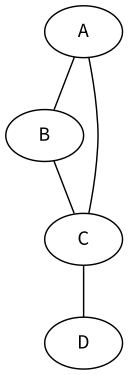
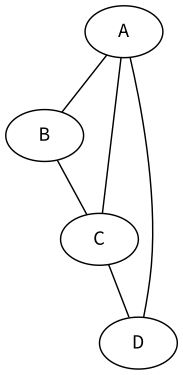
none -> (151, 187)
